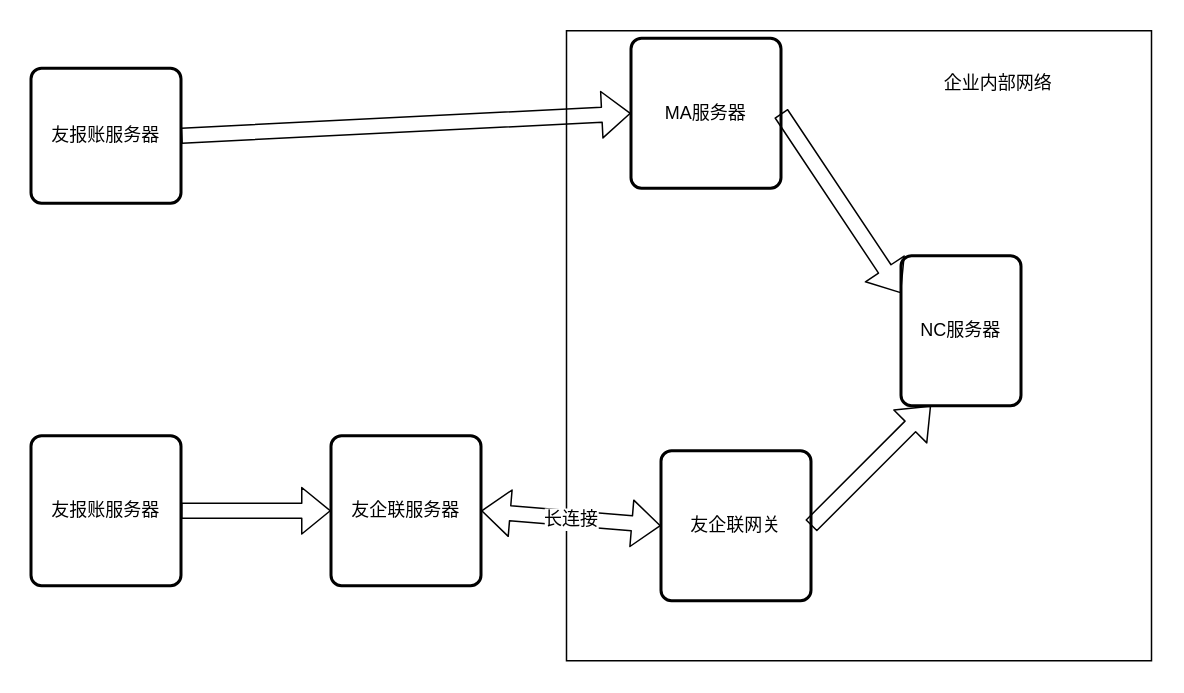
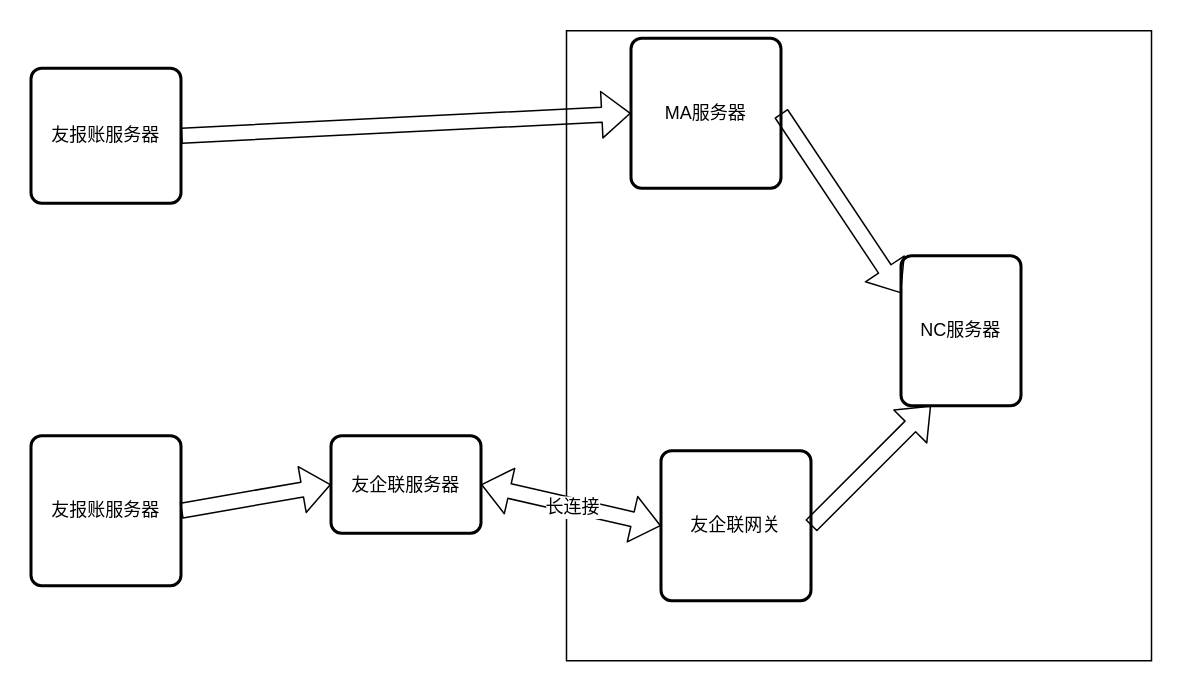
(998, 83) -> none
(406, 511) -> (406, 485)
